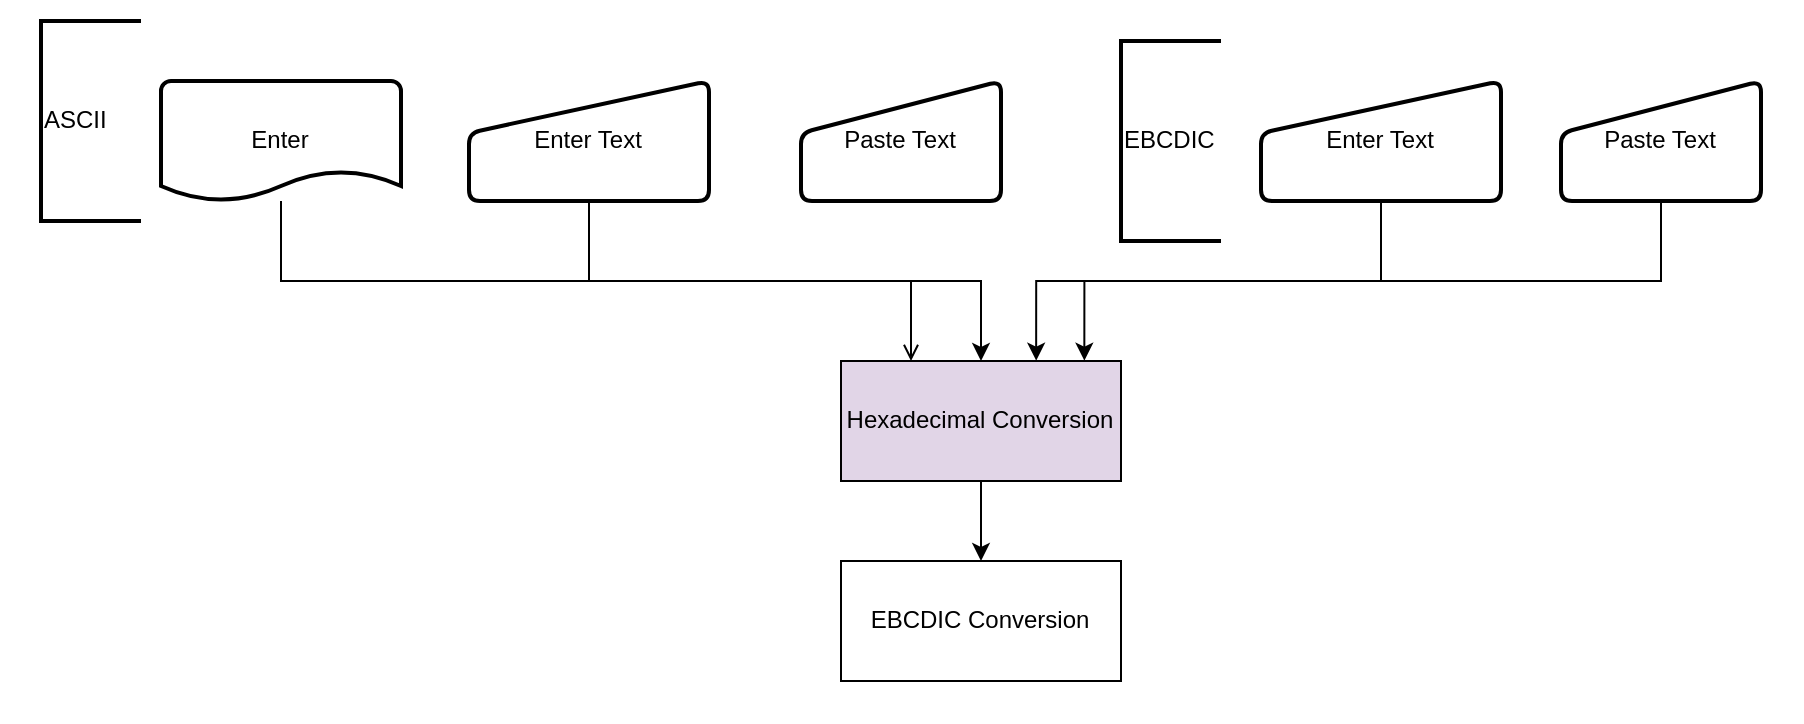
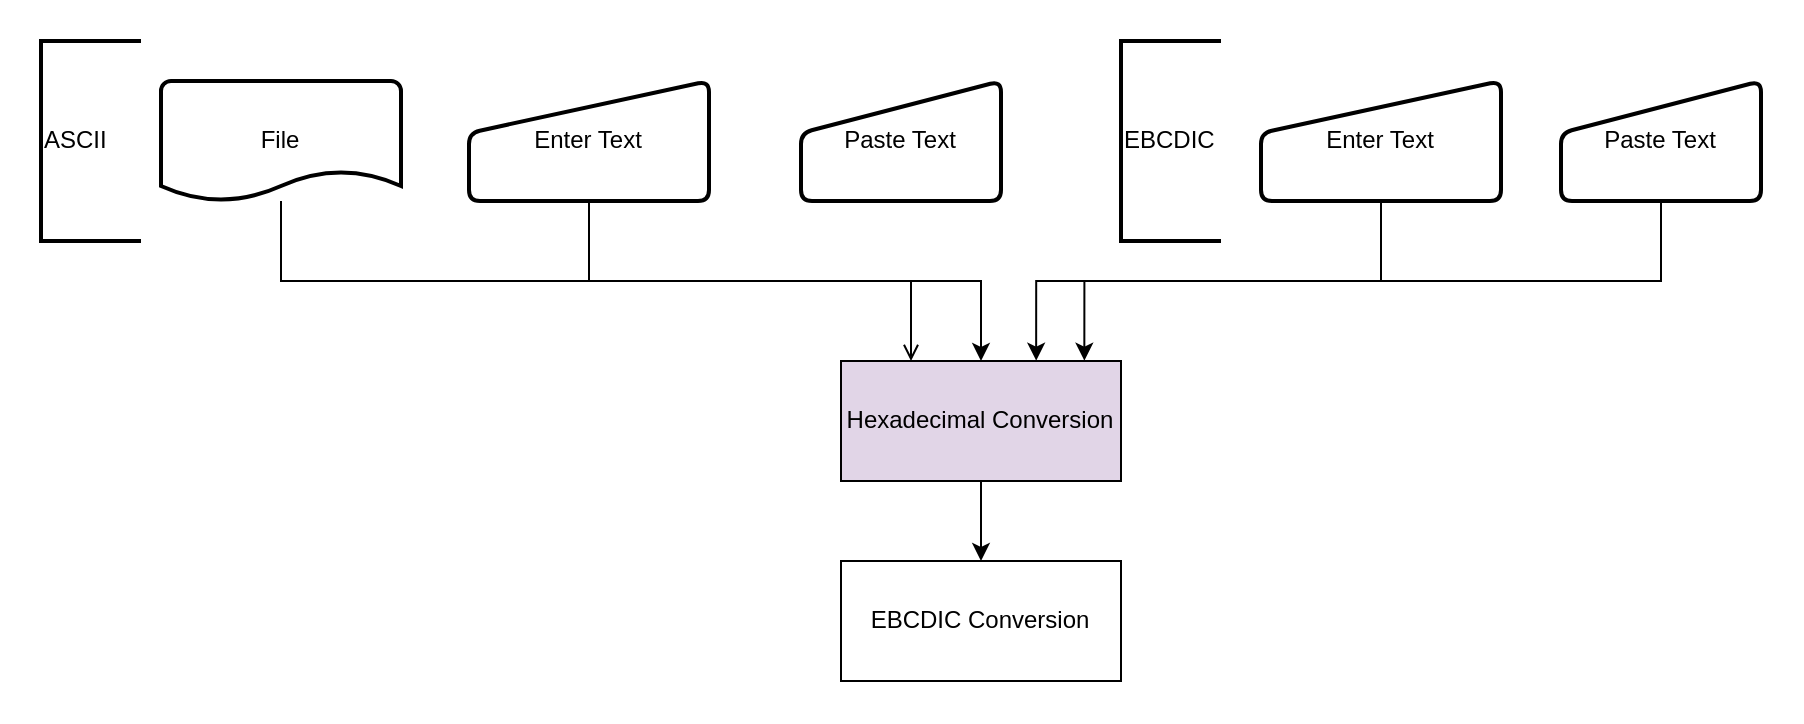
(91, 121) -> (91, 141)
(281, 141) -> (281, 141)
